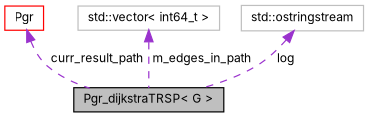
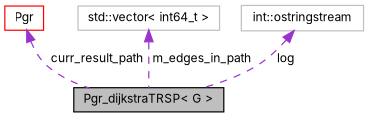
(302, 18) -> (302, 18)
